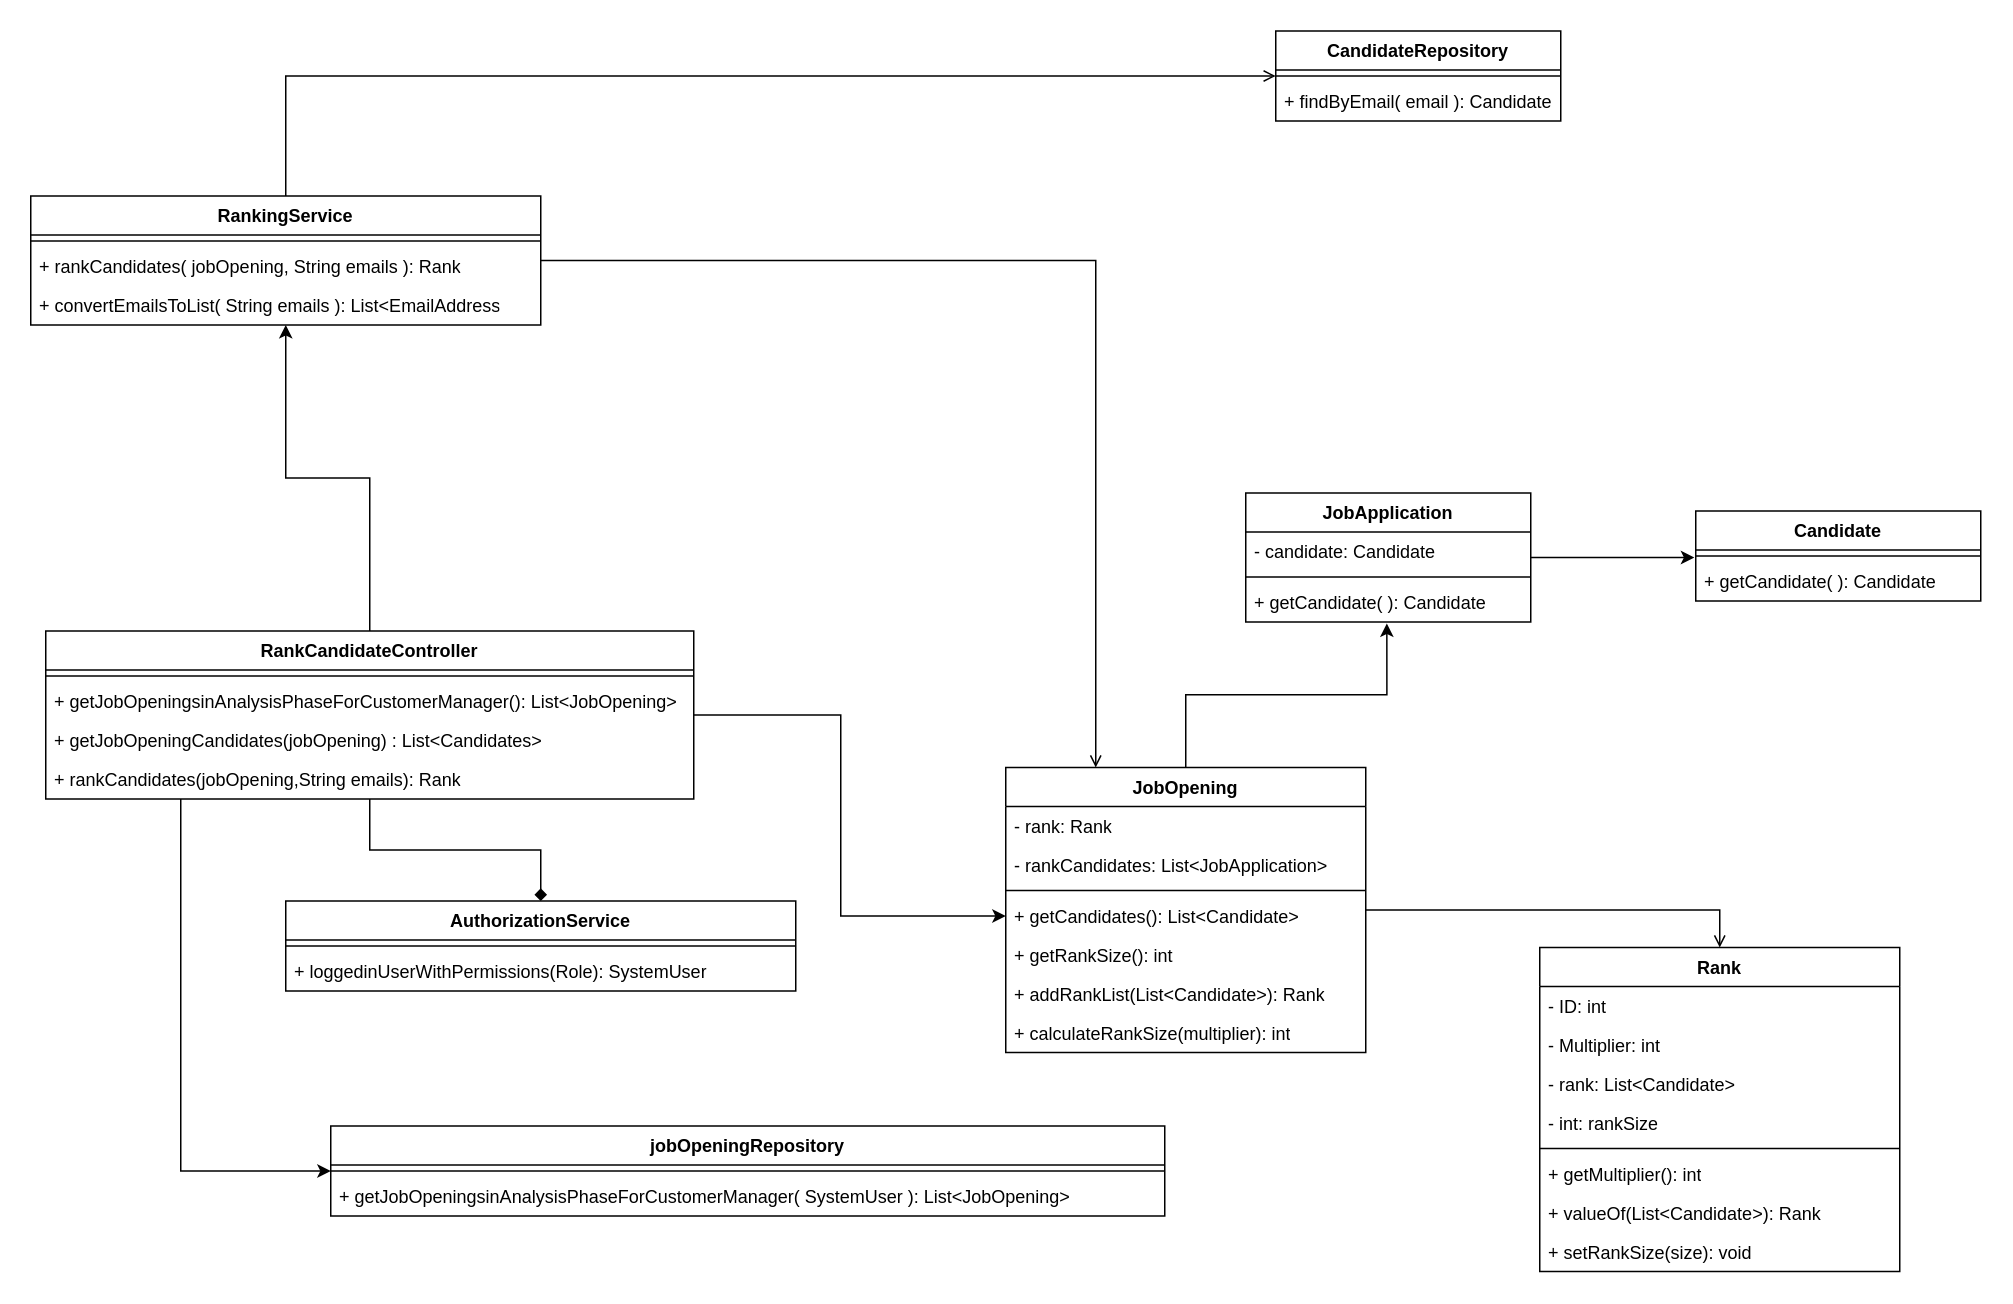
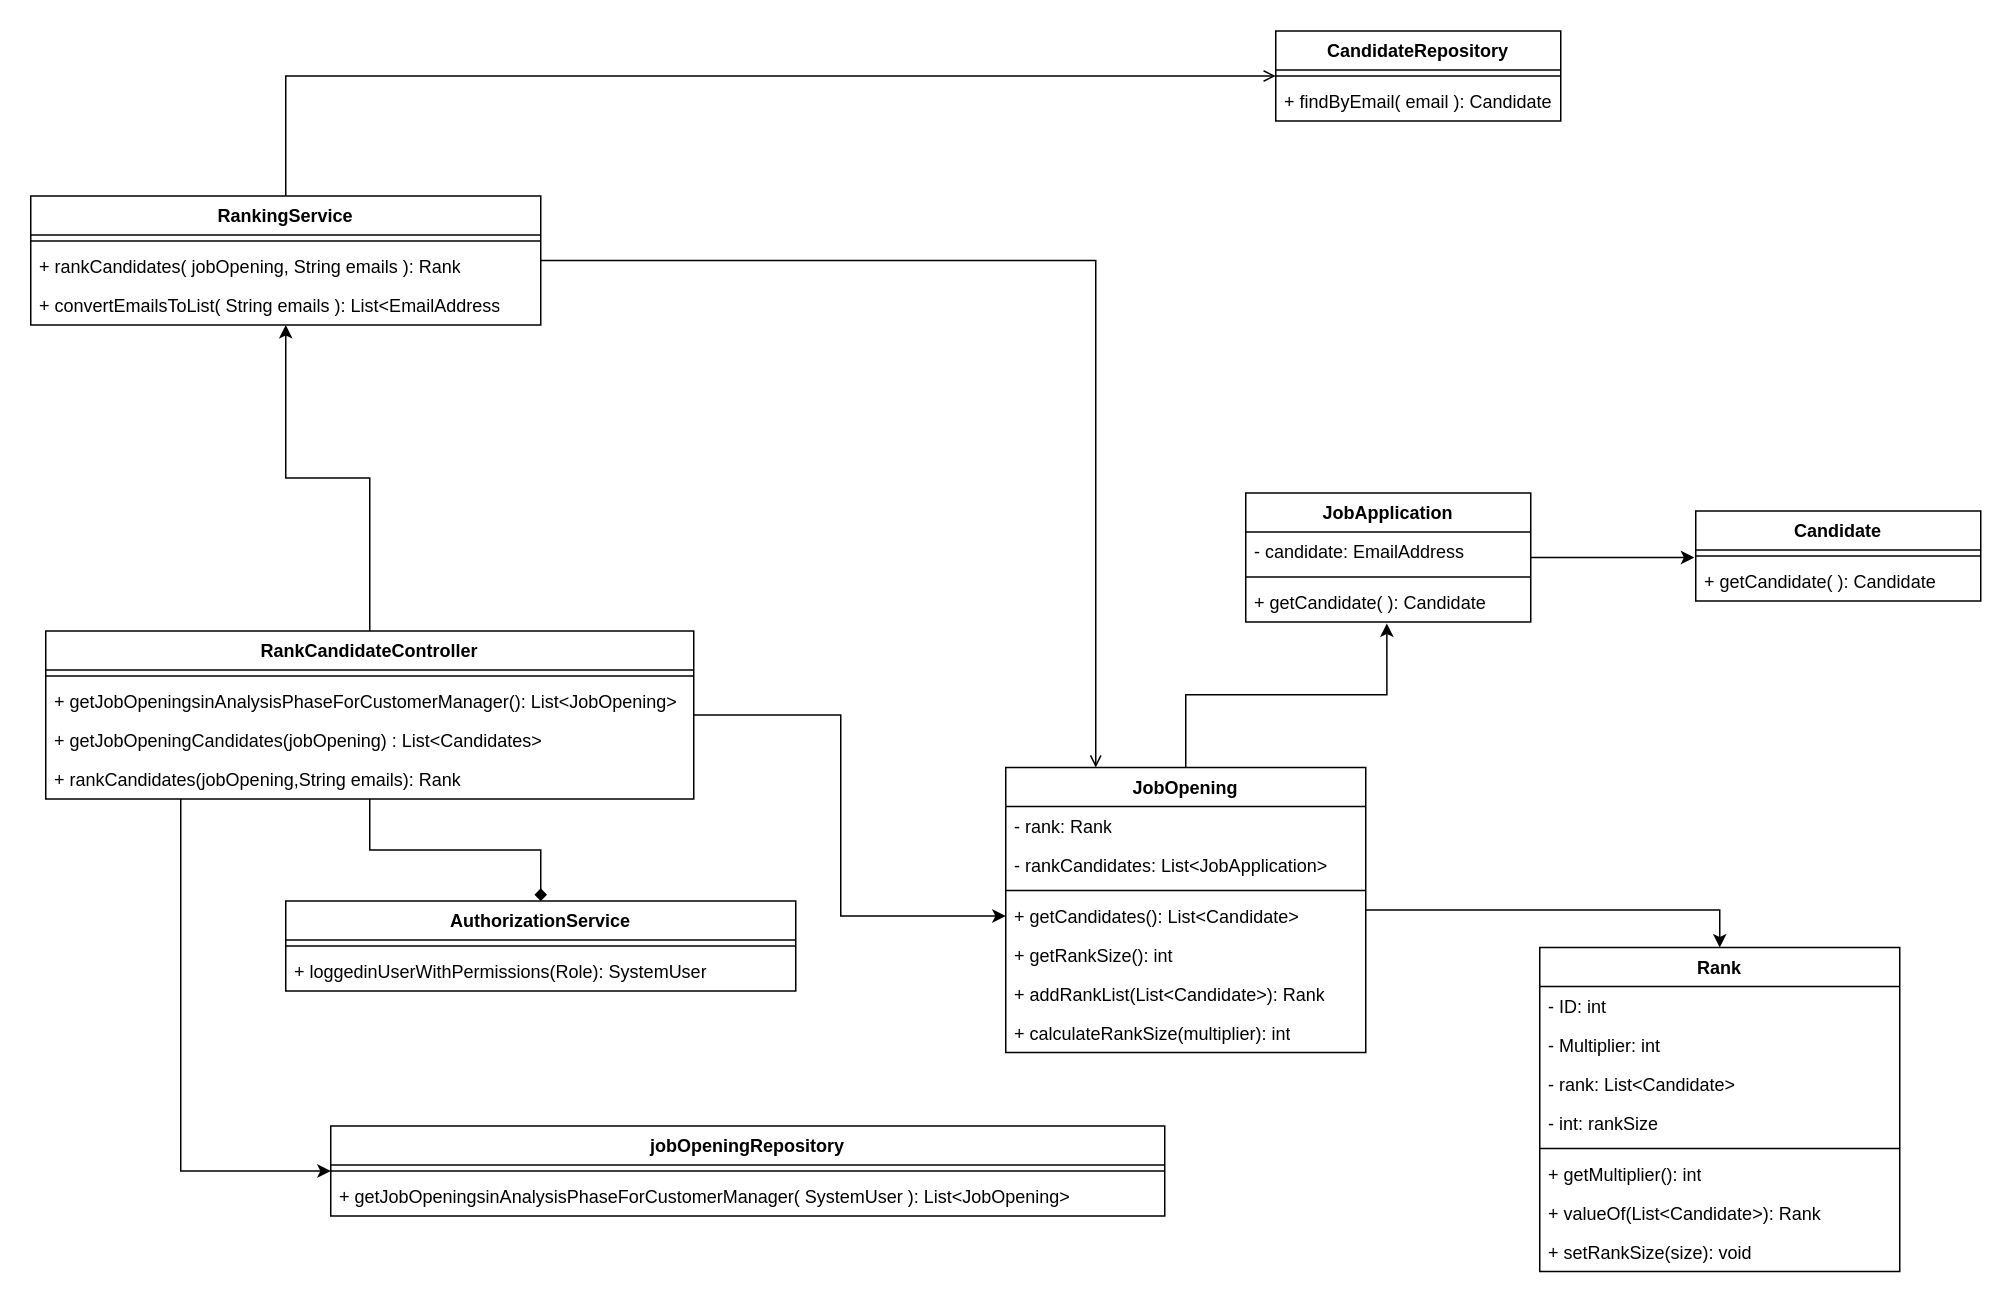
(1354, 553) -> (1367, 553)
(1720, 938) -> (1720, 936)
